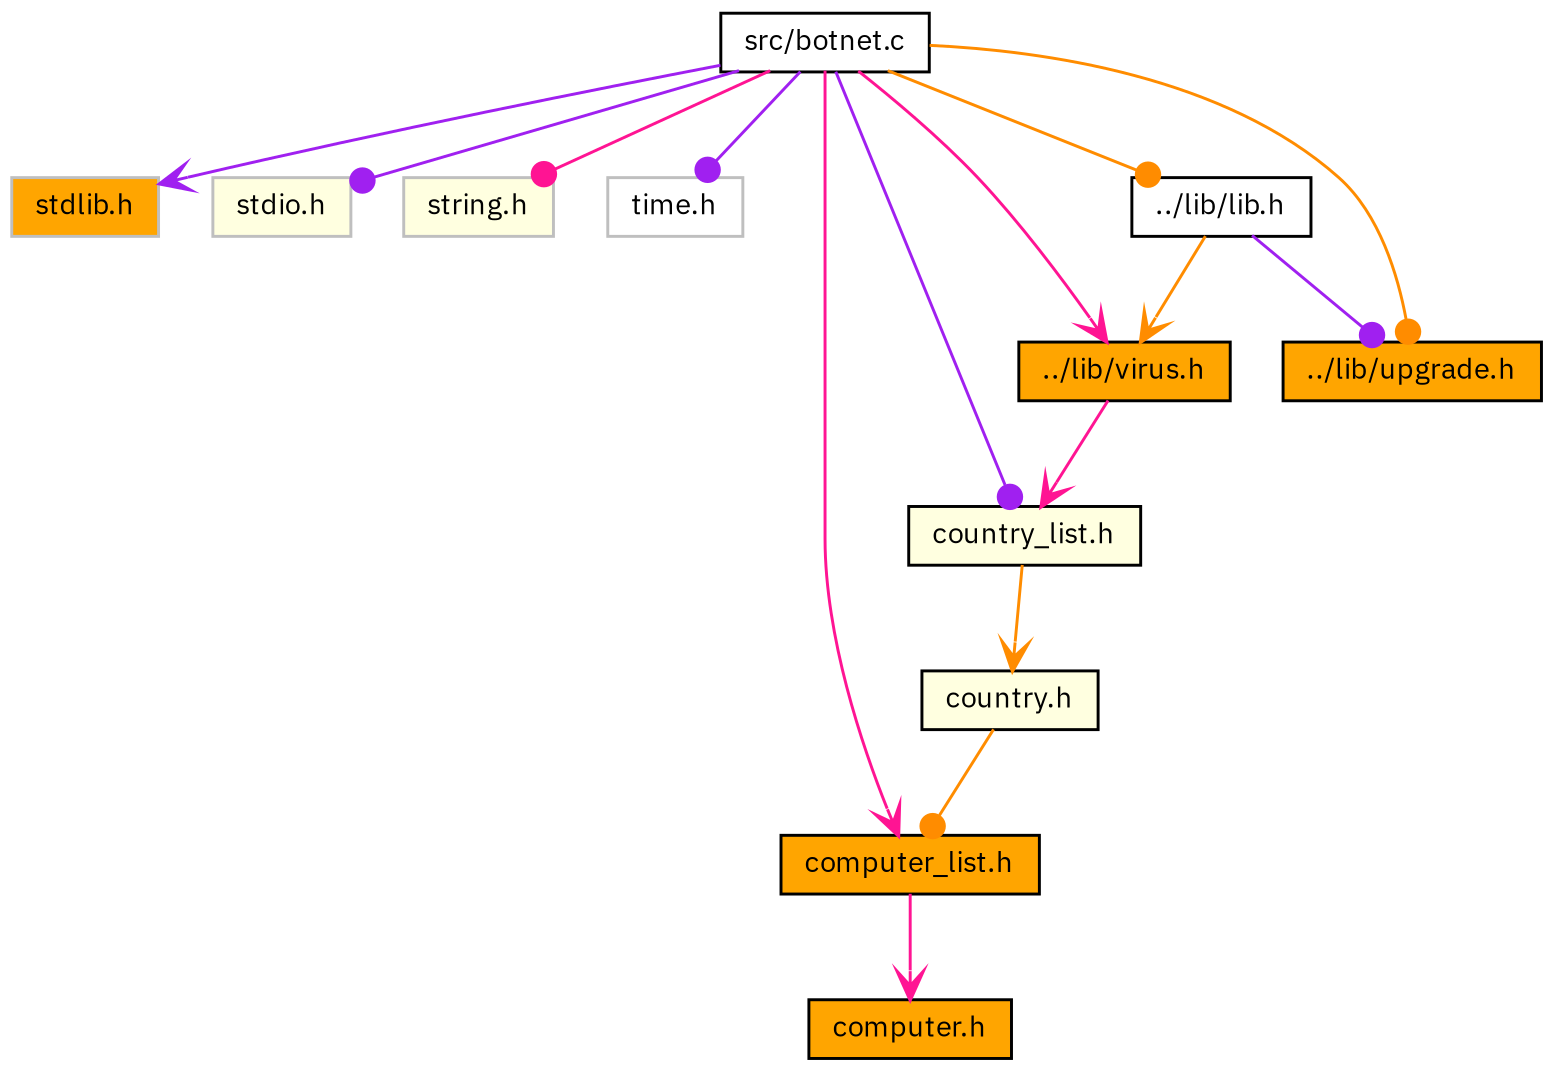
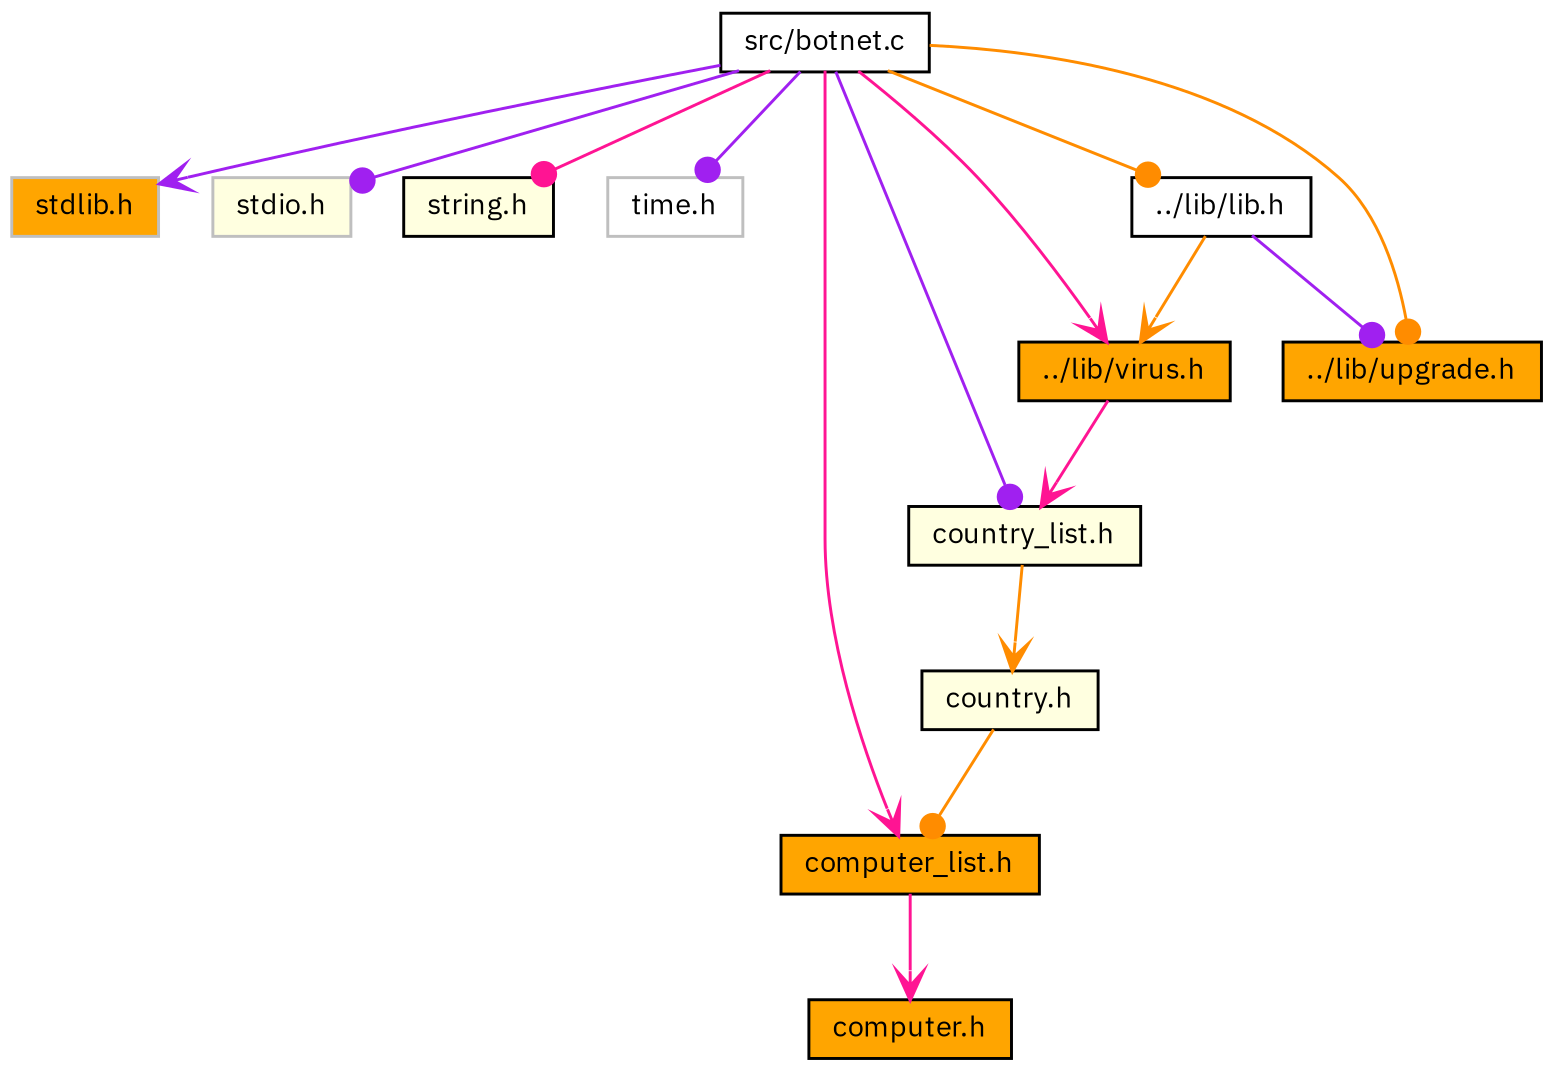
(479, 207) -> (479, 207)
